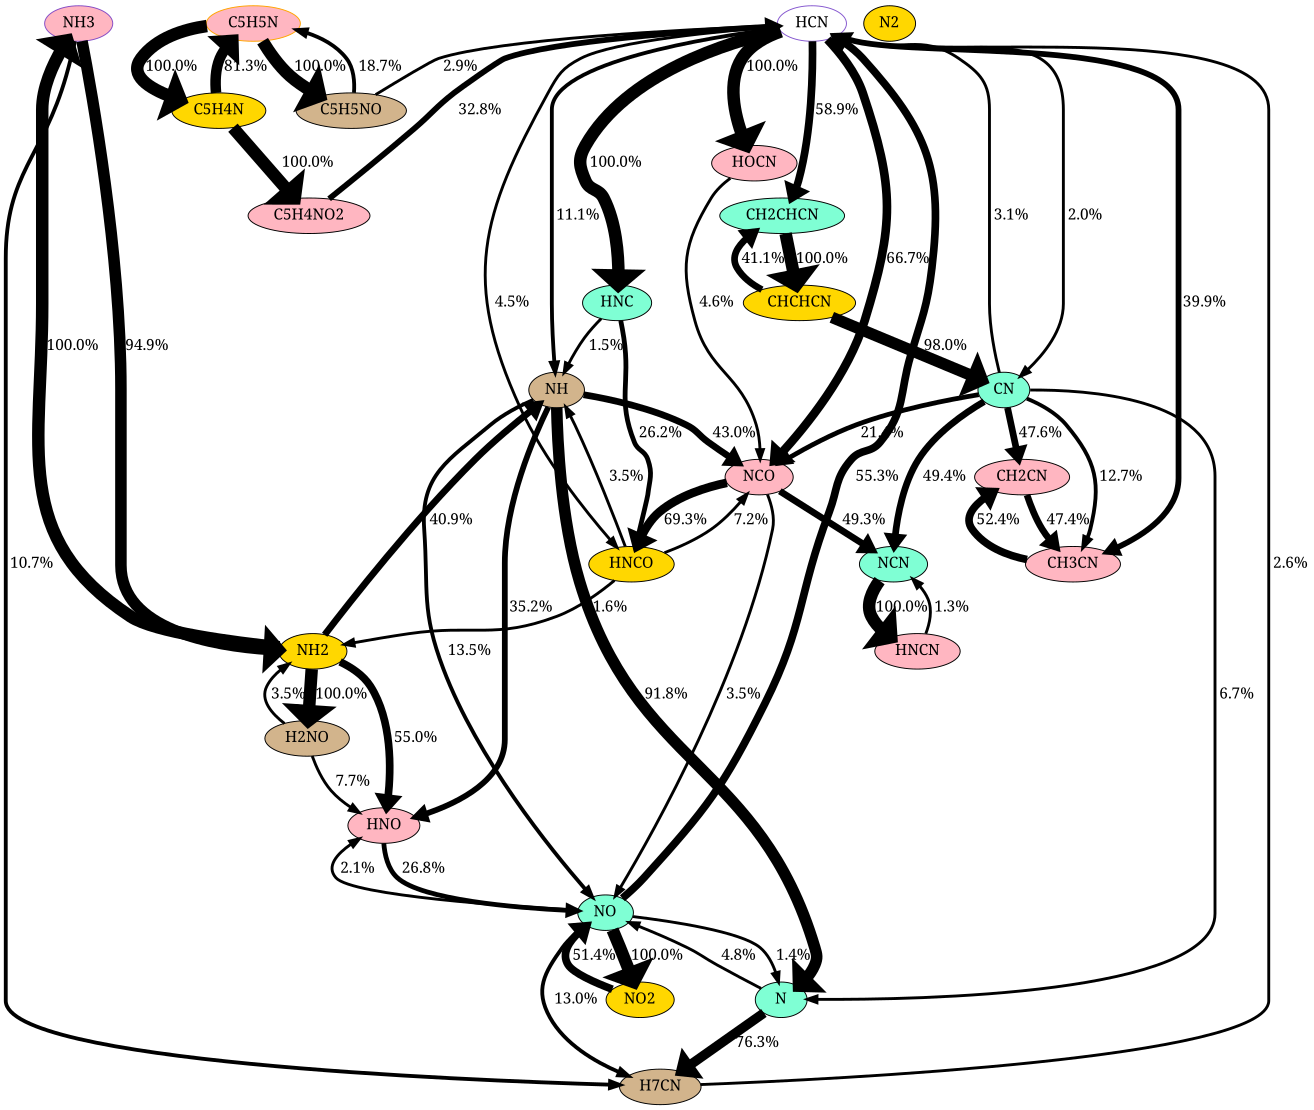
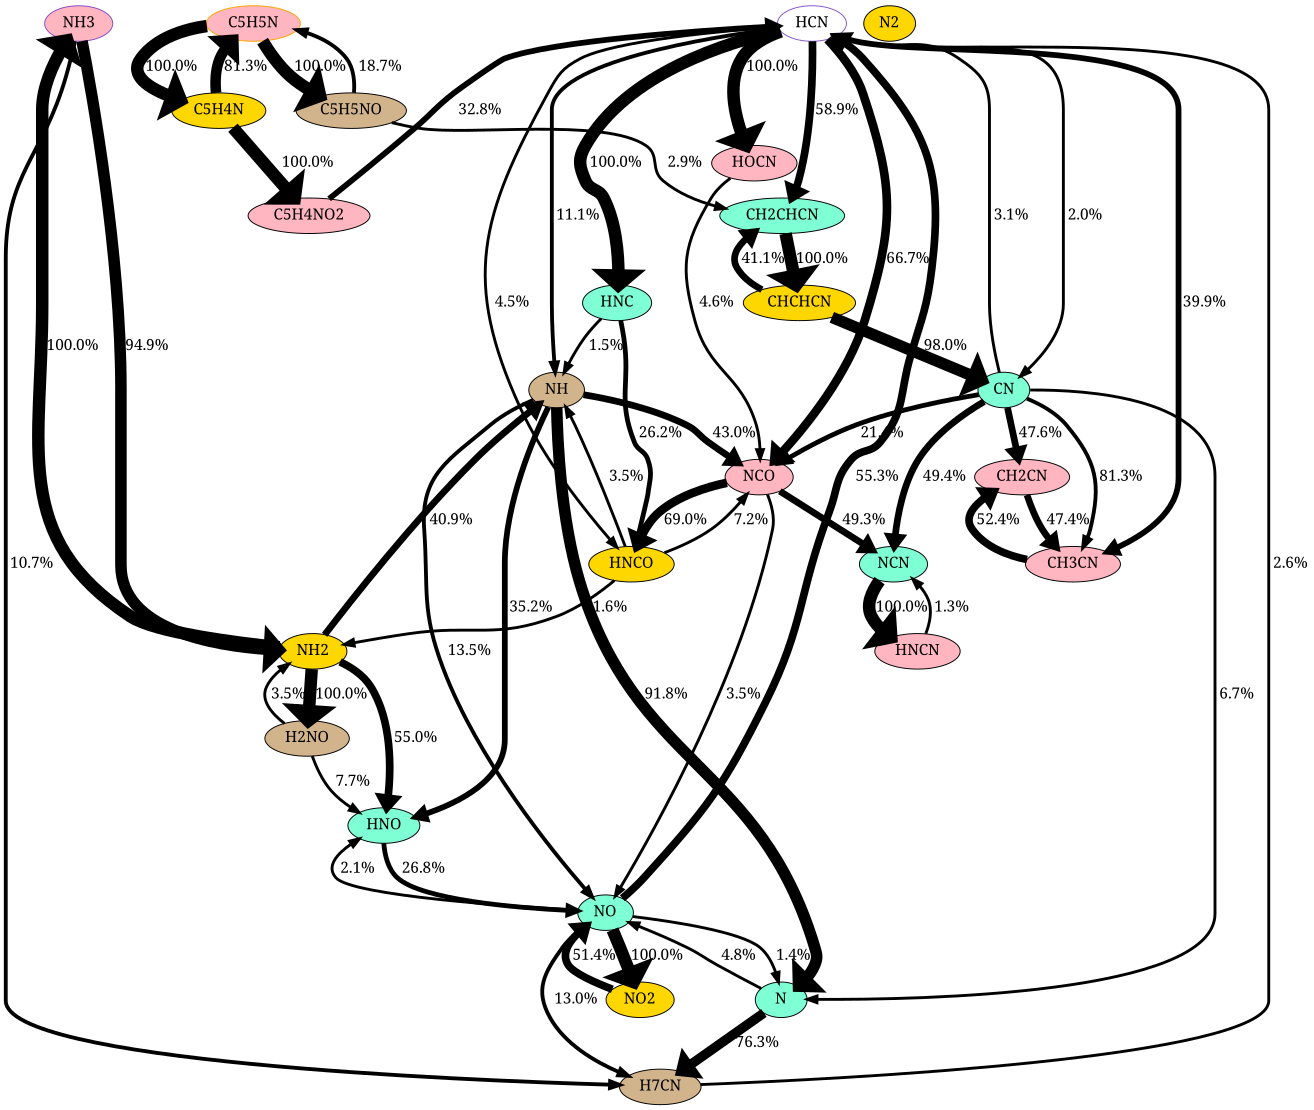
(566, 39) -> (569, 130)
(1119, 477) -> (1119, 477)
(683, 521) -> (683, 521)
(384, 826) -> (384, 826)
